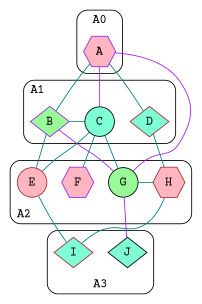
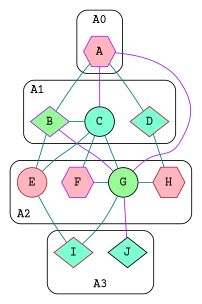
none -> (101, 182)
(128, 229) -> (105, 218)
